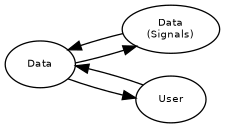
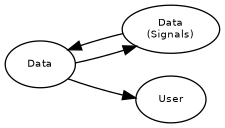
(116, 76) -> none
